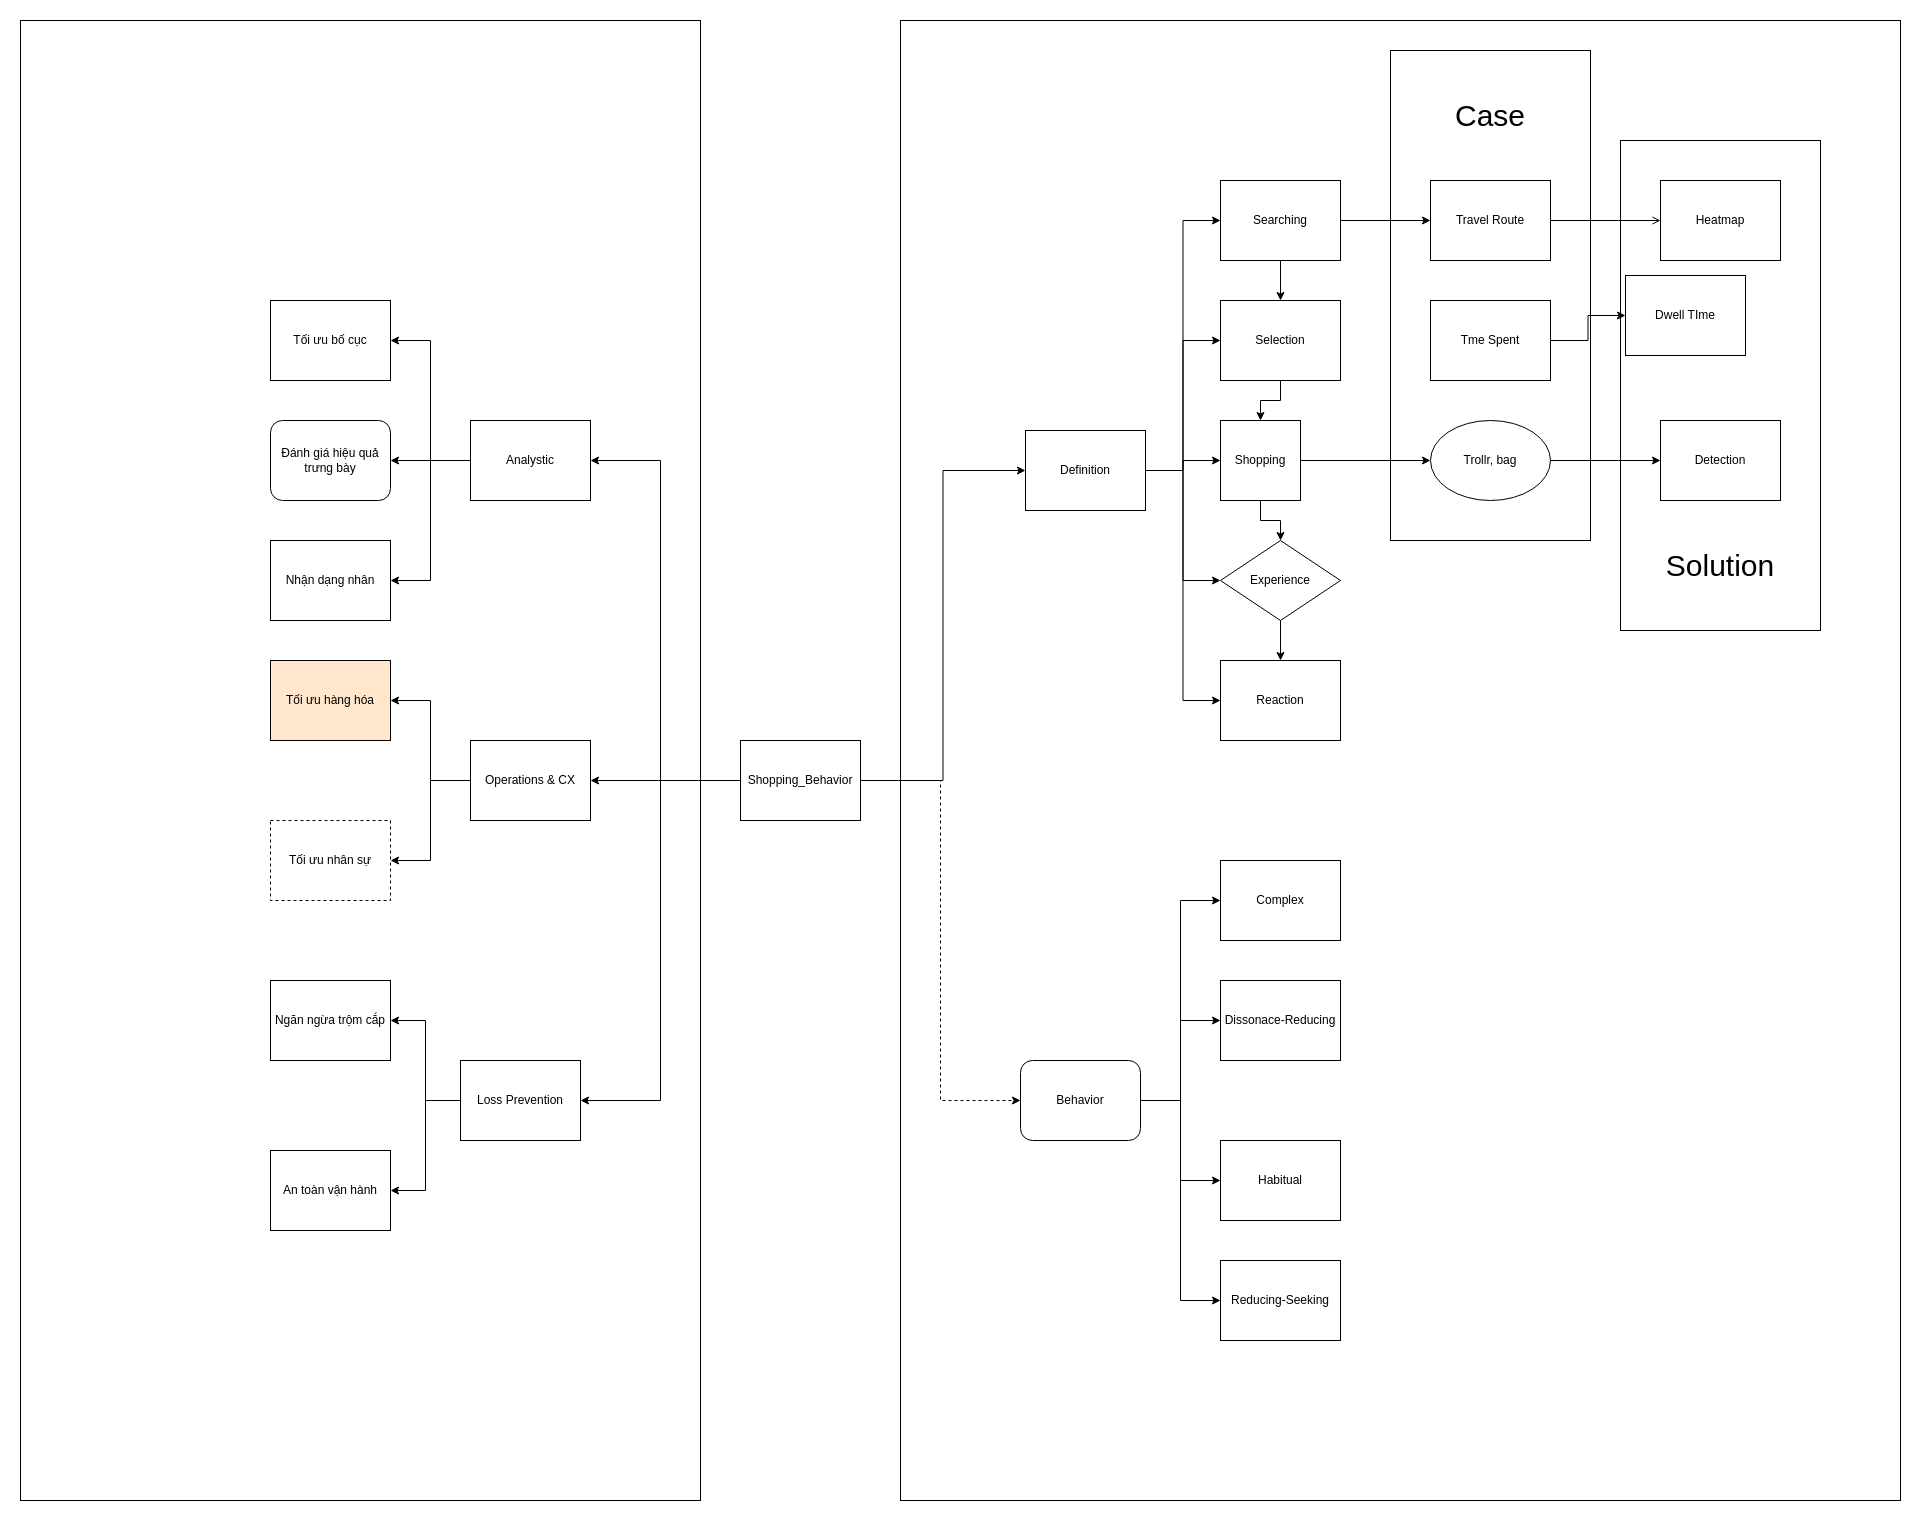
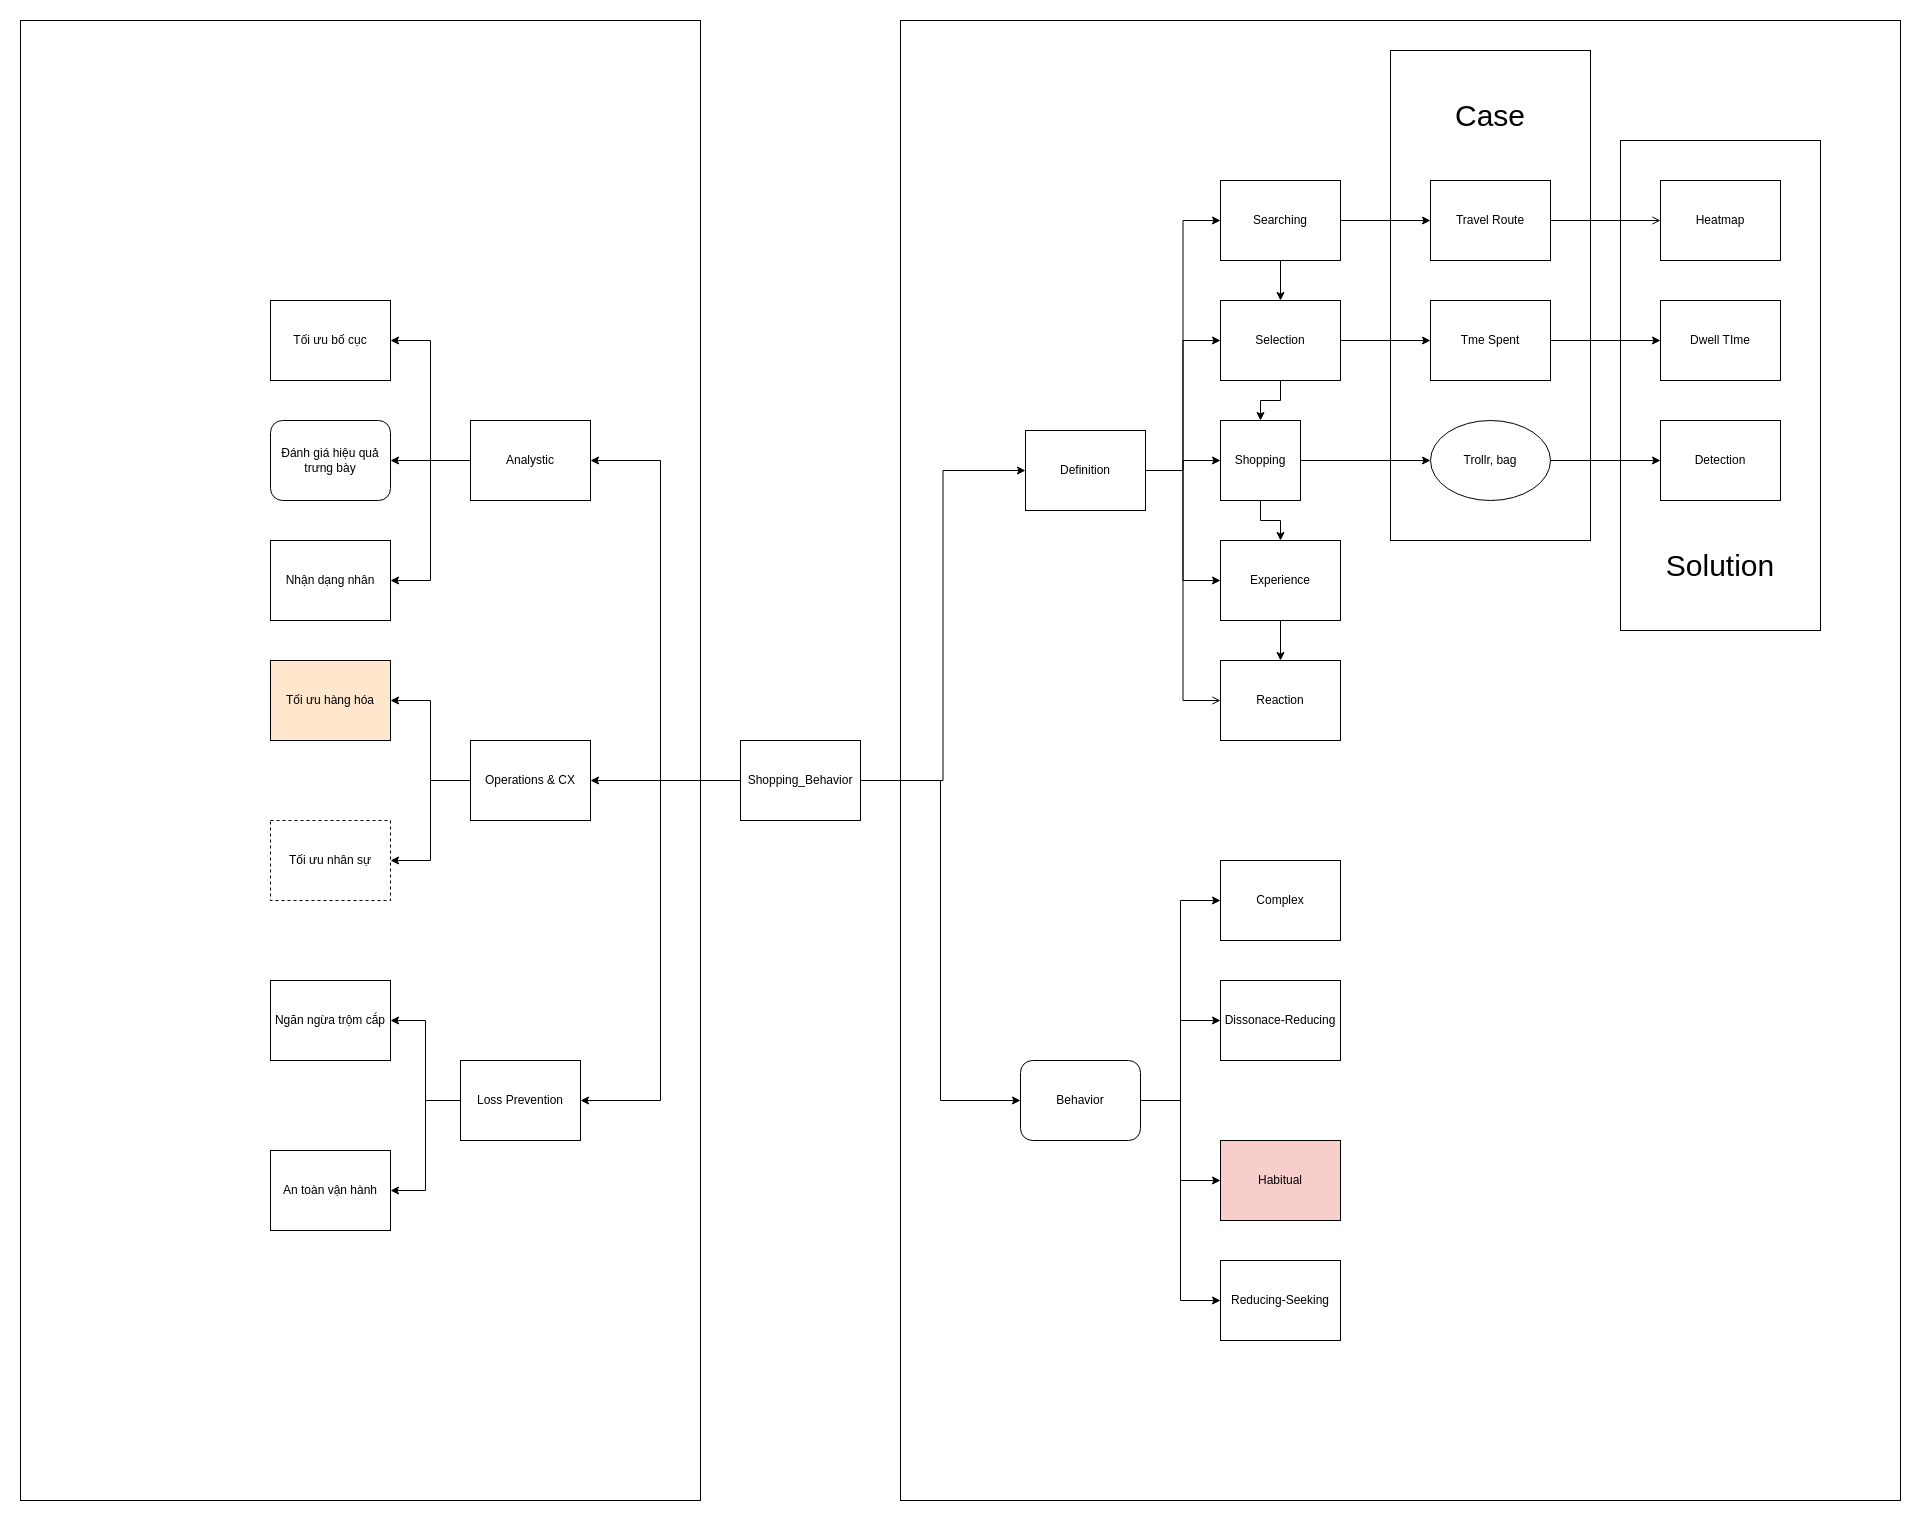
(1686, 316) -> (1721, 341)
none -> (1382, 341)
(1281, 581) -> (1281, 581)
(1212, 701) -> (1214, 701)
(941, 978) -> (941, 978)
(1281, 1181) -> (1281, 1181)
